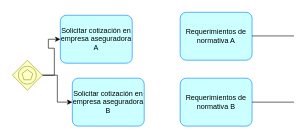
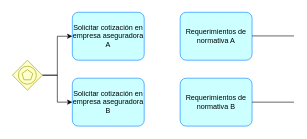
(96, 39) -> (108, 36)
